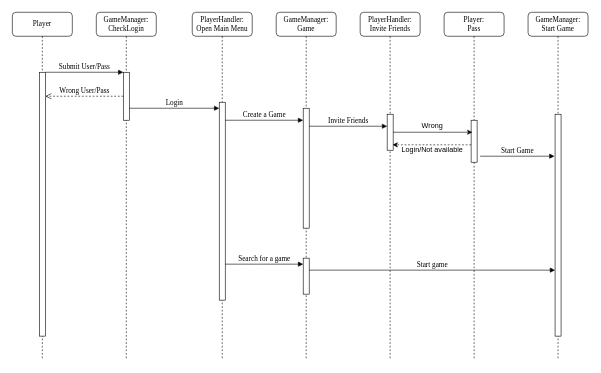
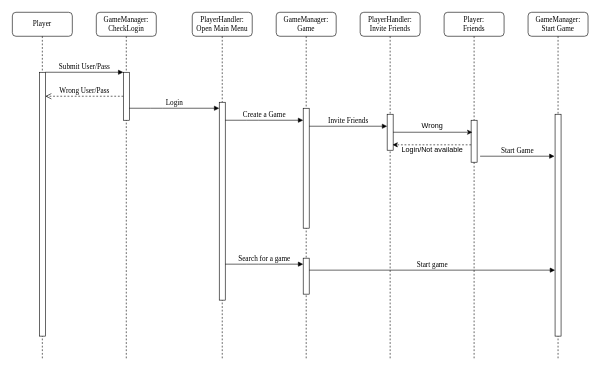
(474, 24) -> (474, 24)
